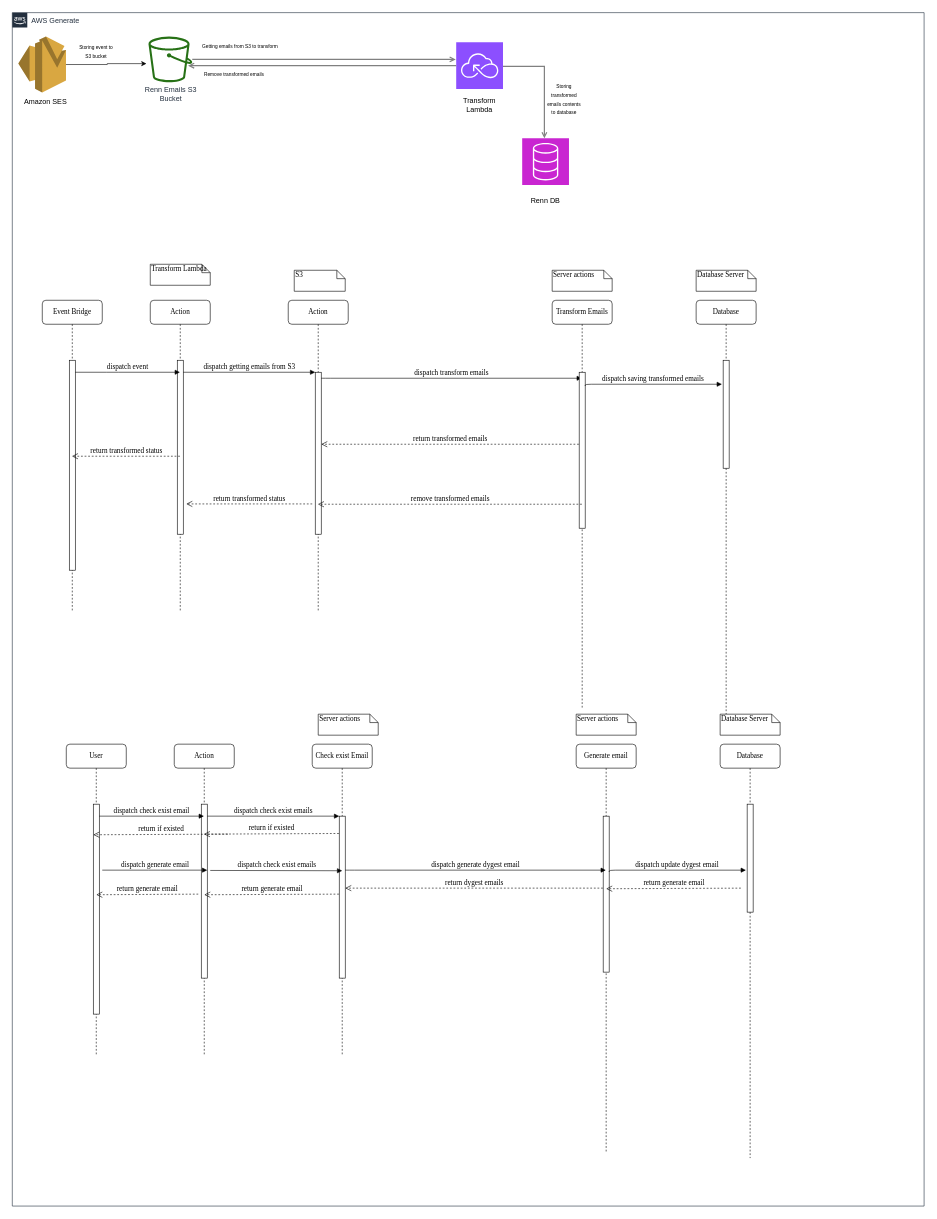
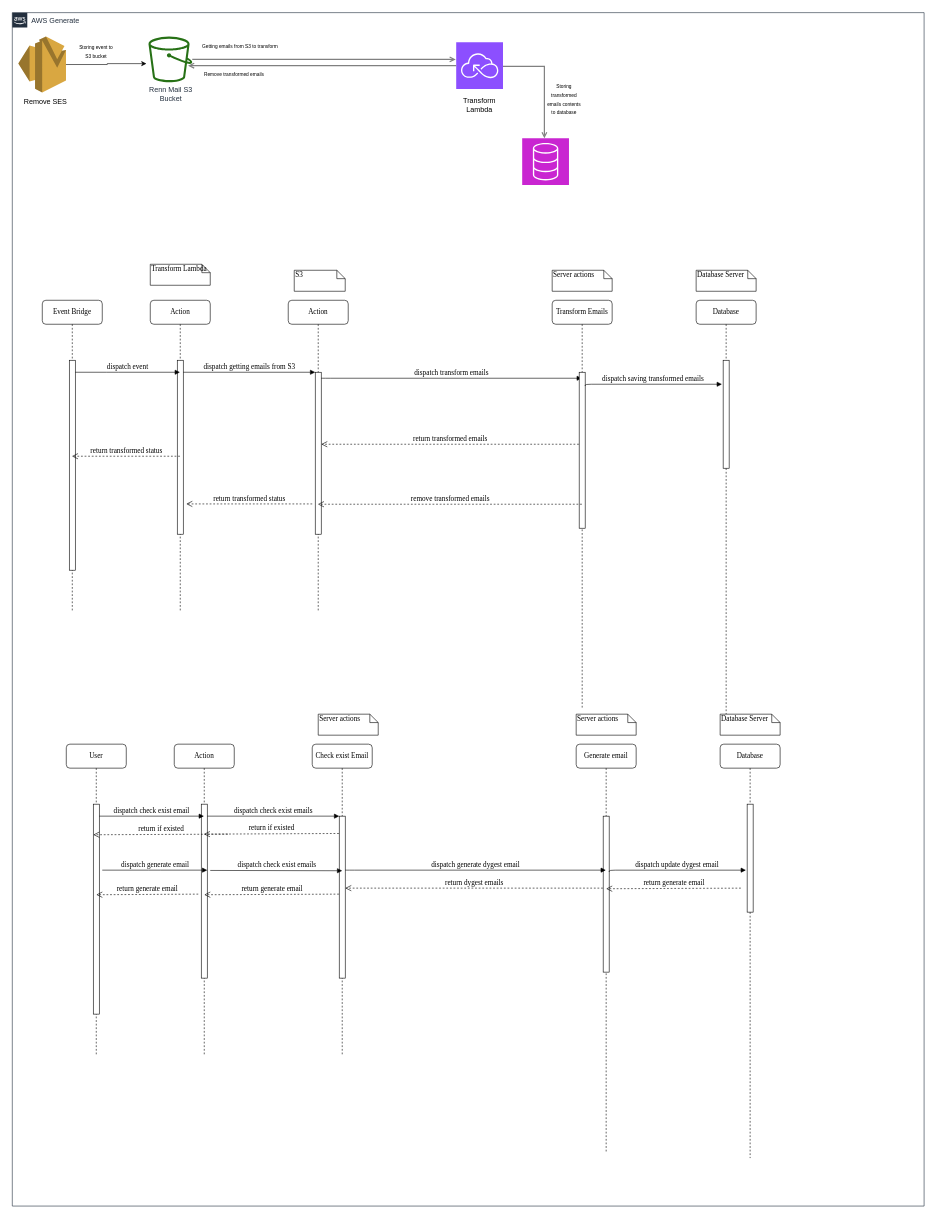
(171, 95) -> (171, 95)
(46, 102) -> (46, 102)
(546, 201) -> none
